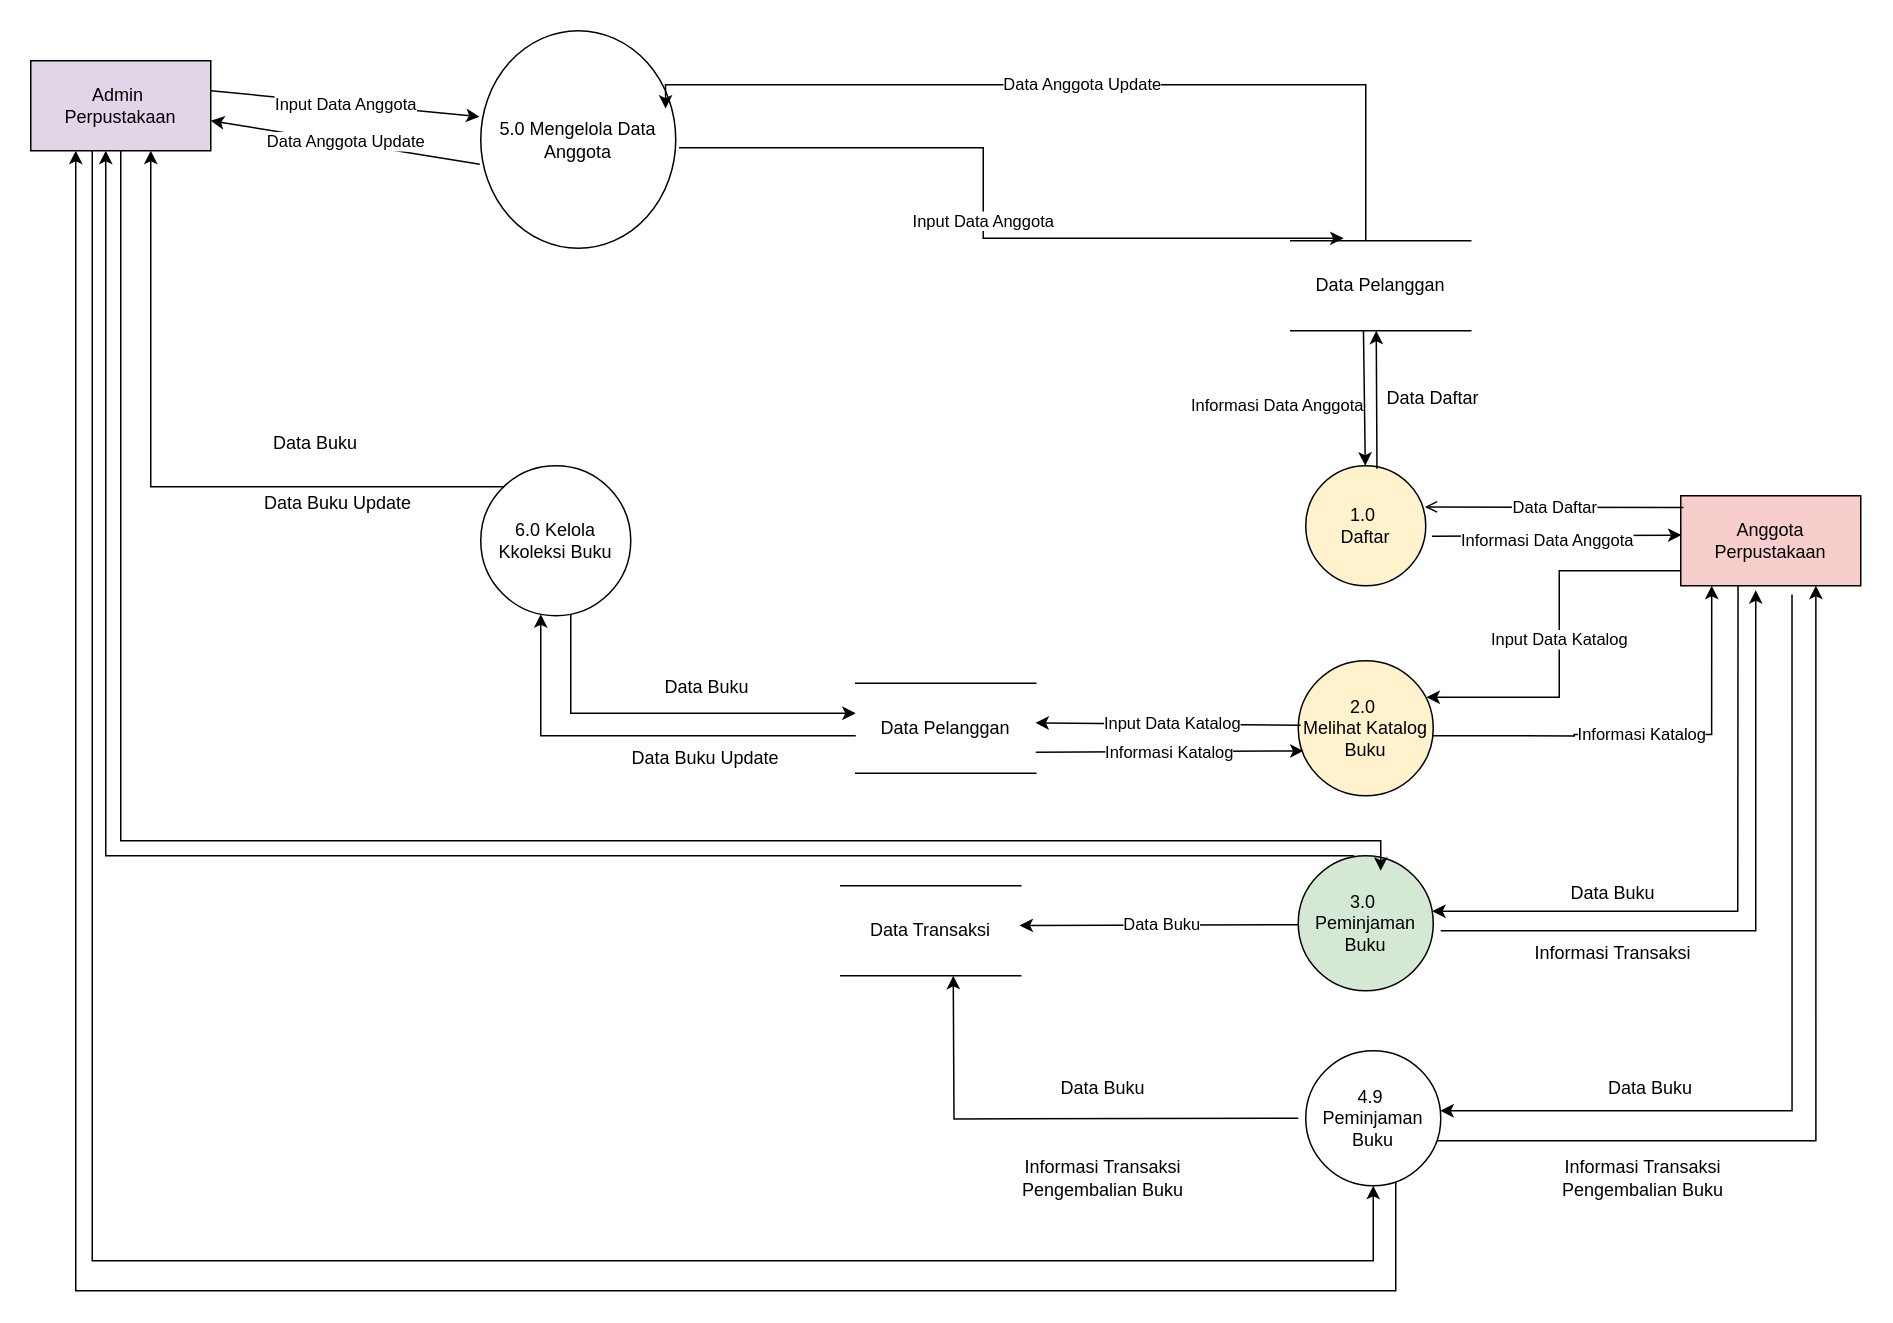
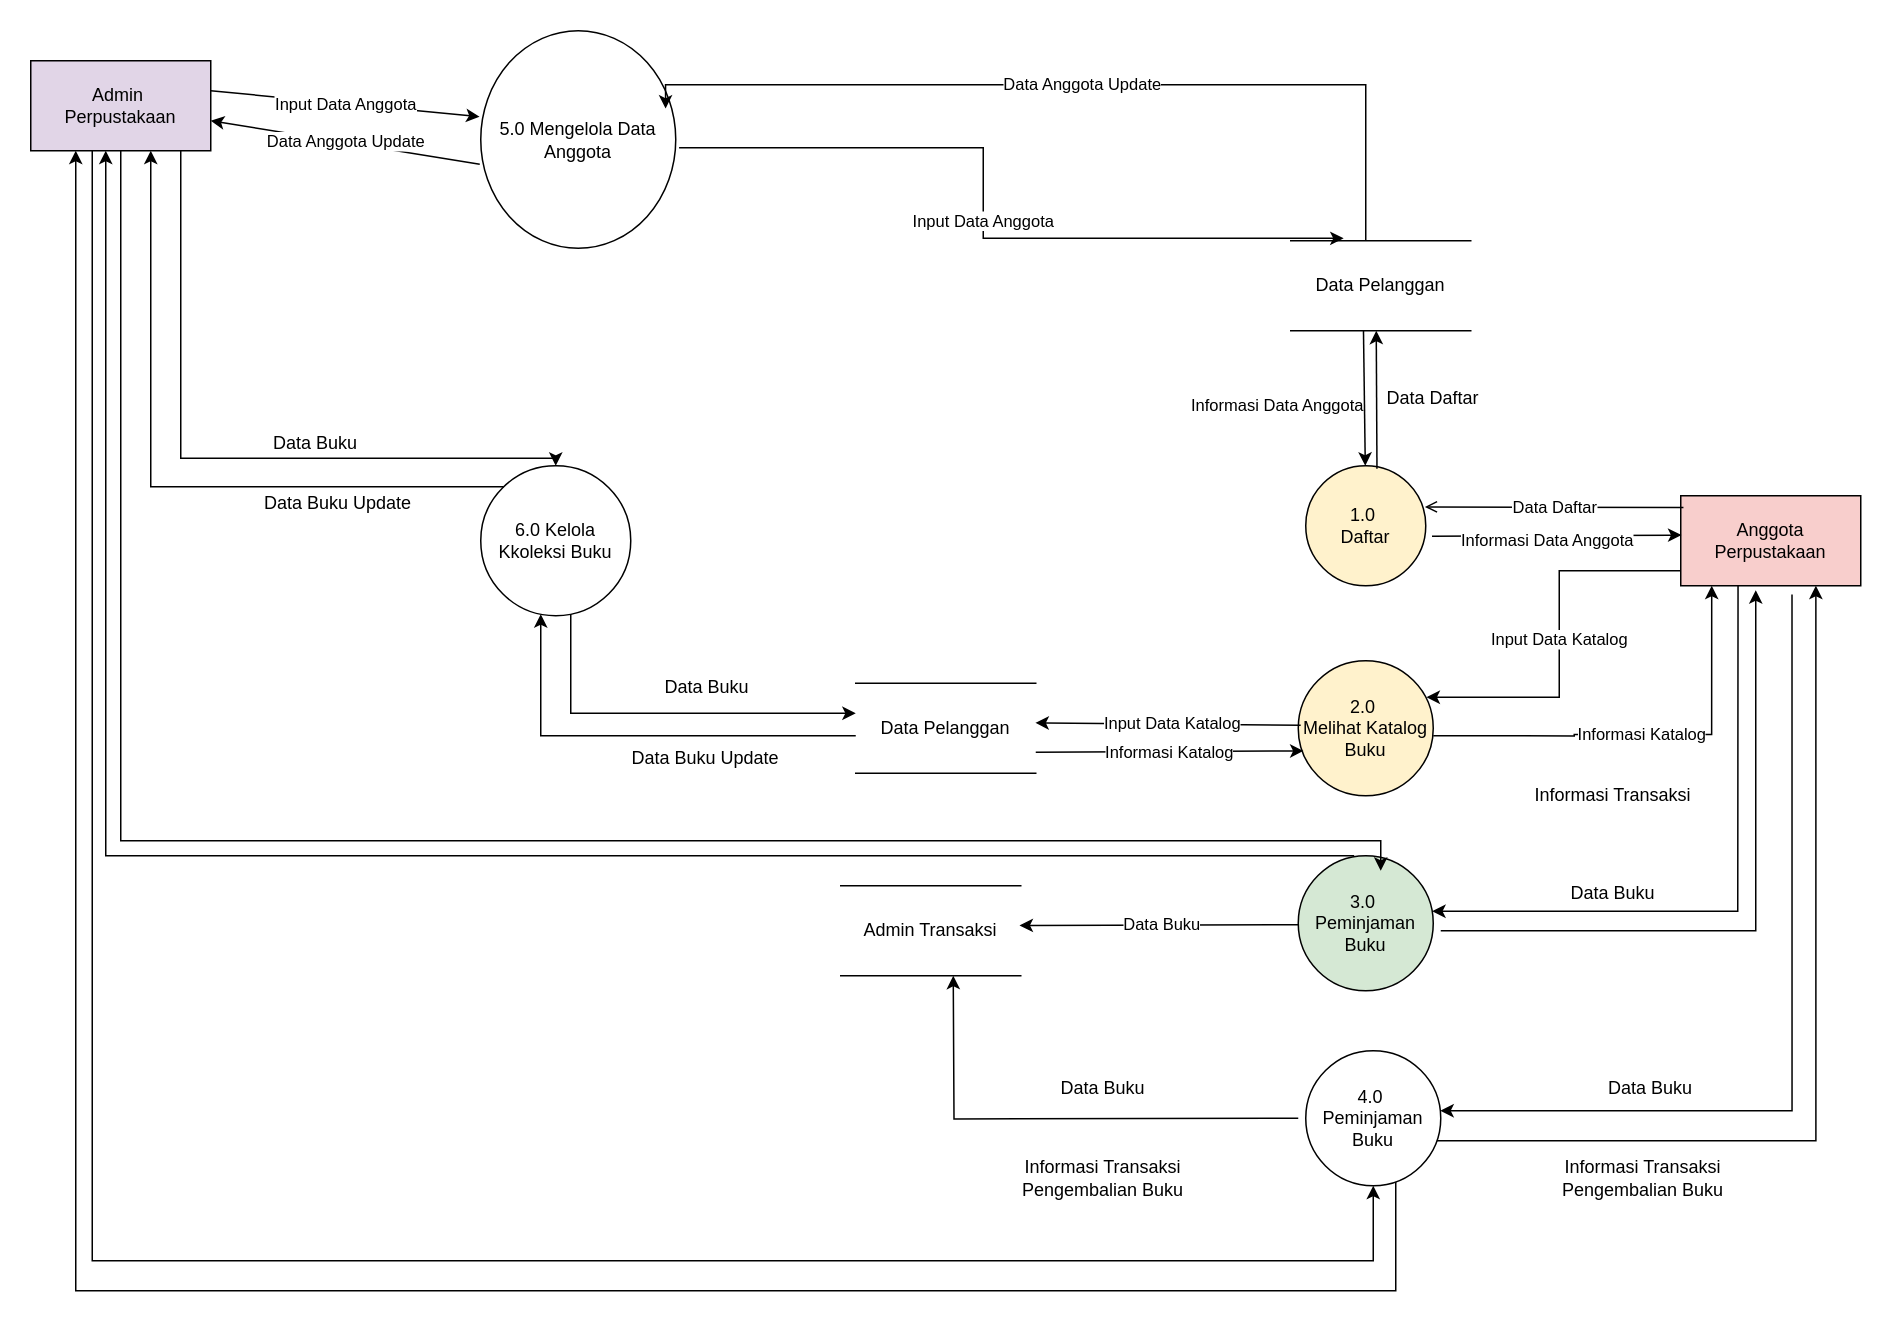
none -> (216, 458)
(931, 931) -> (931, 931)
(1613, 953) -> (1613, 796)
(1373, 1118) -> (1373, 1118)
